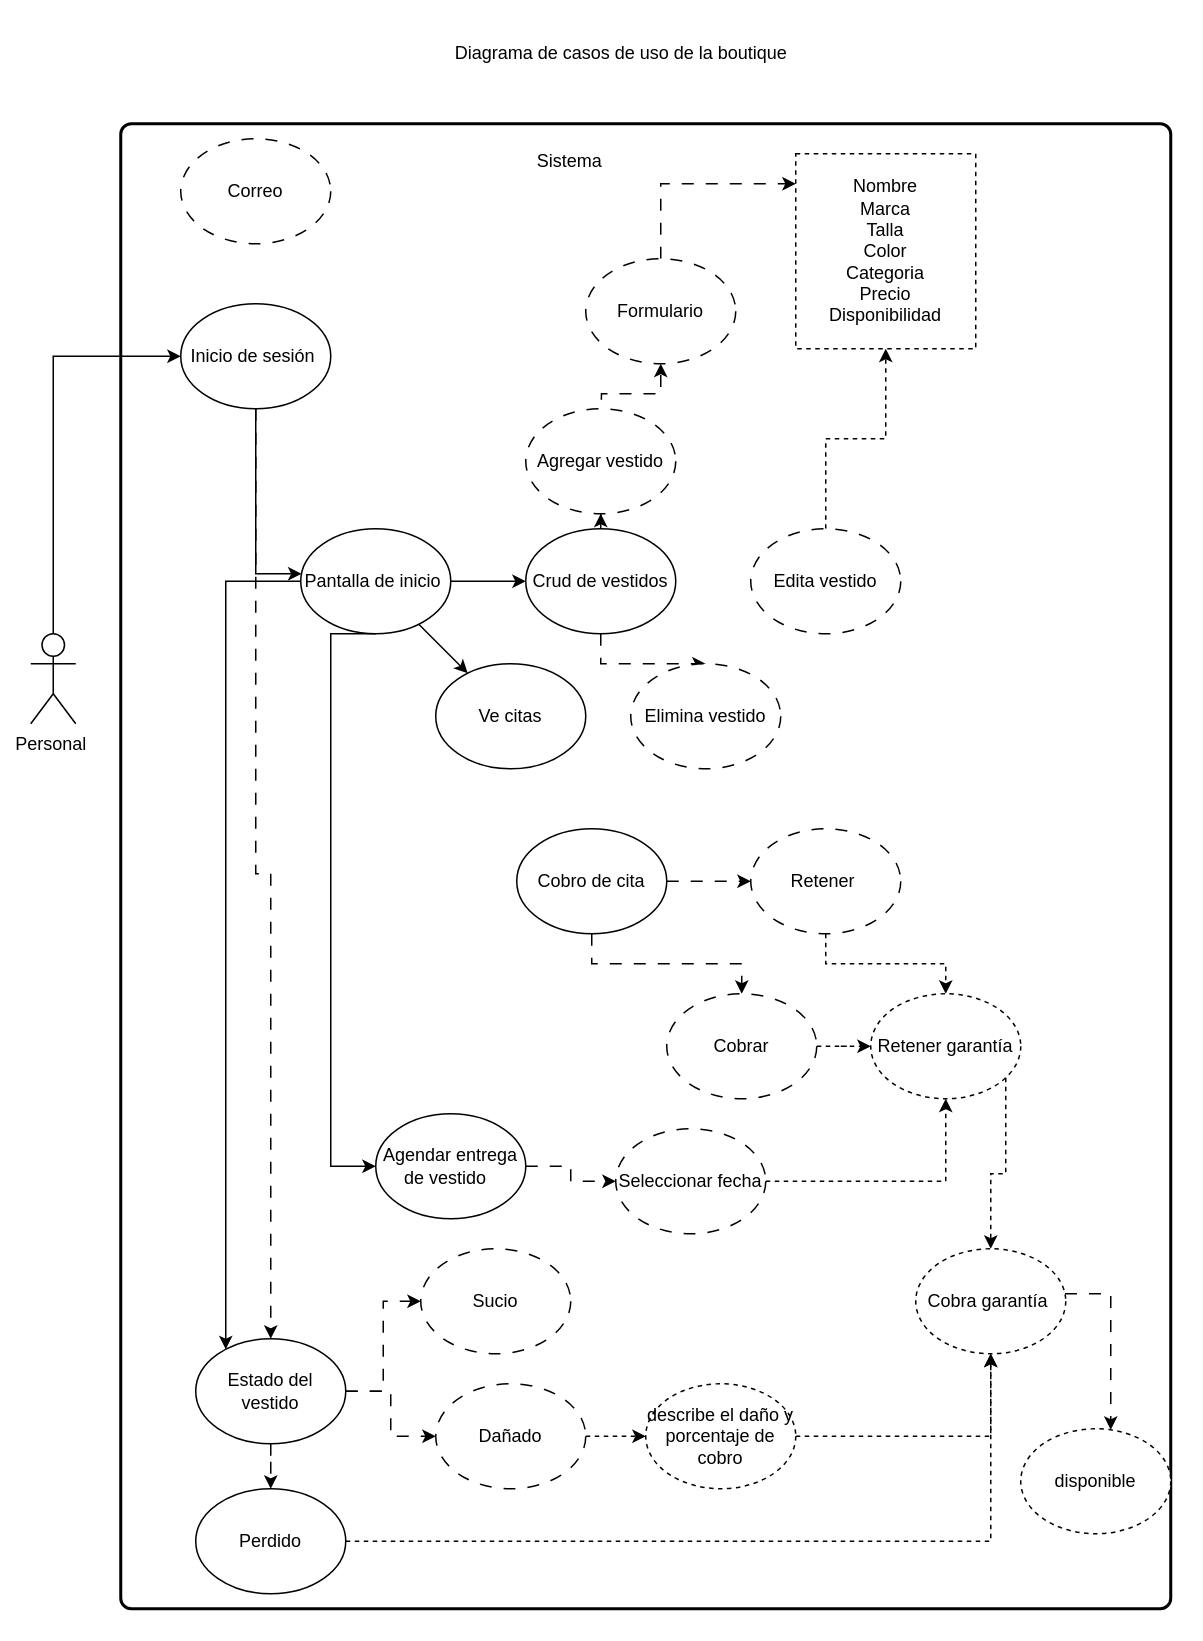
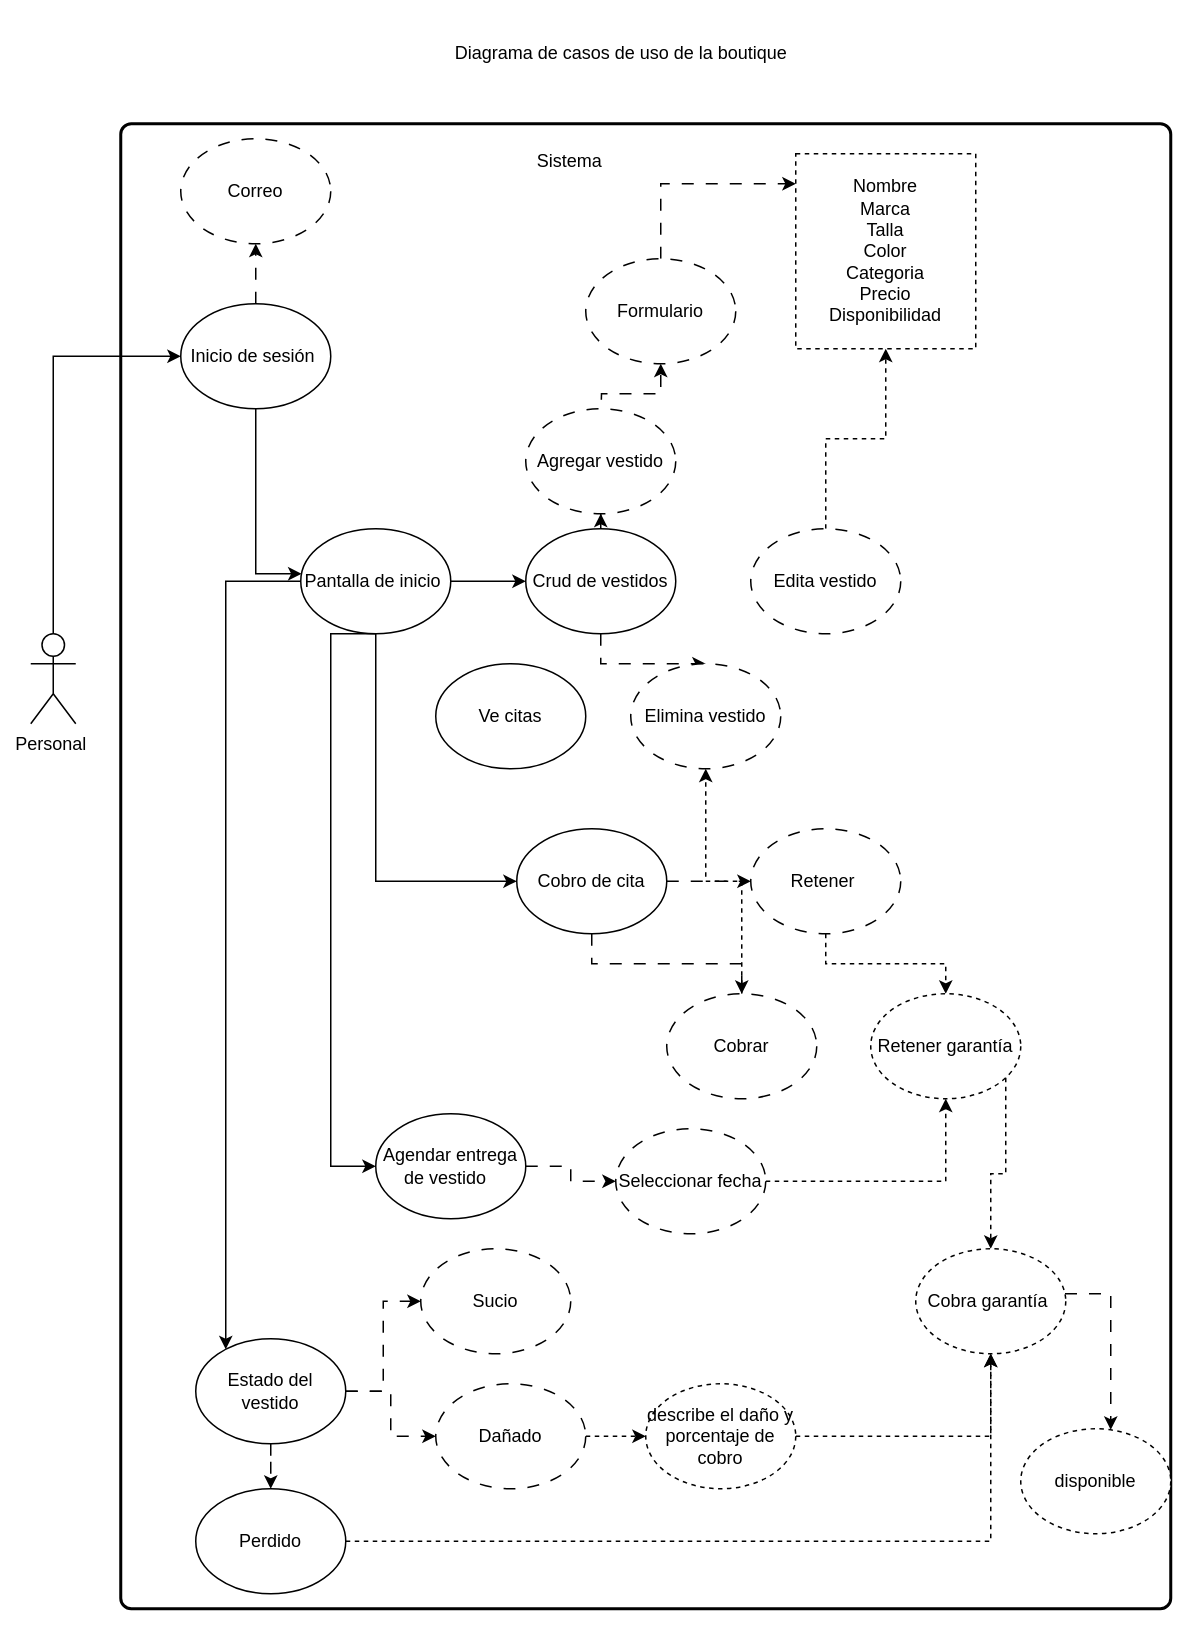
(440, 645) -> none
none -> (376, 823)
(845, 1046) -> (706, 829)
(271, 1316) -> (256, 297)
